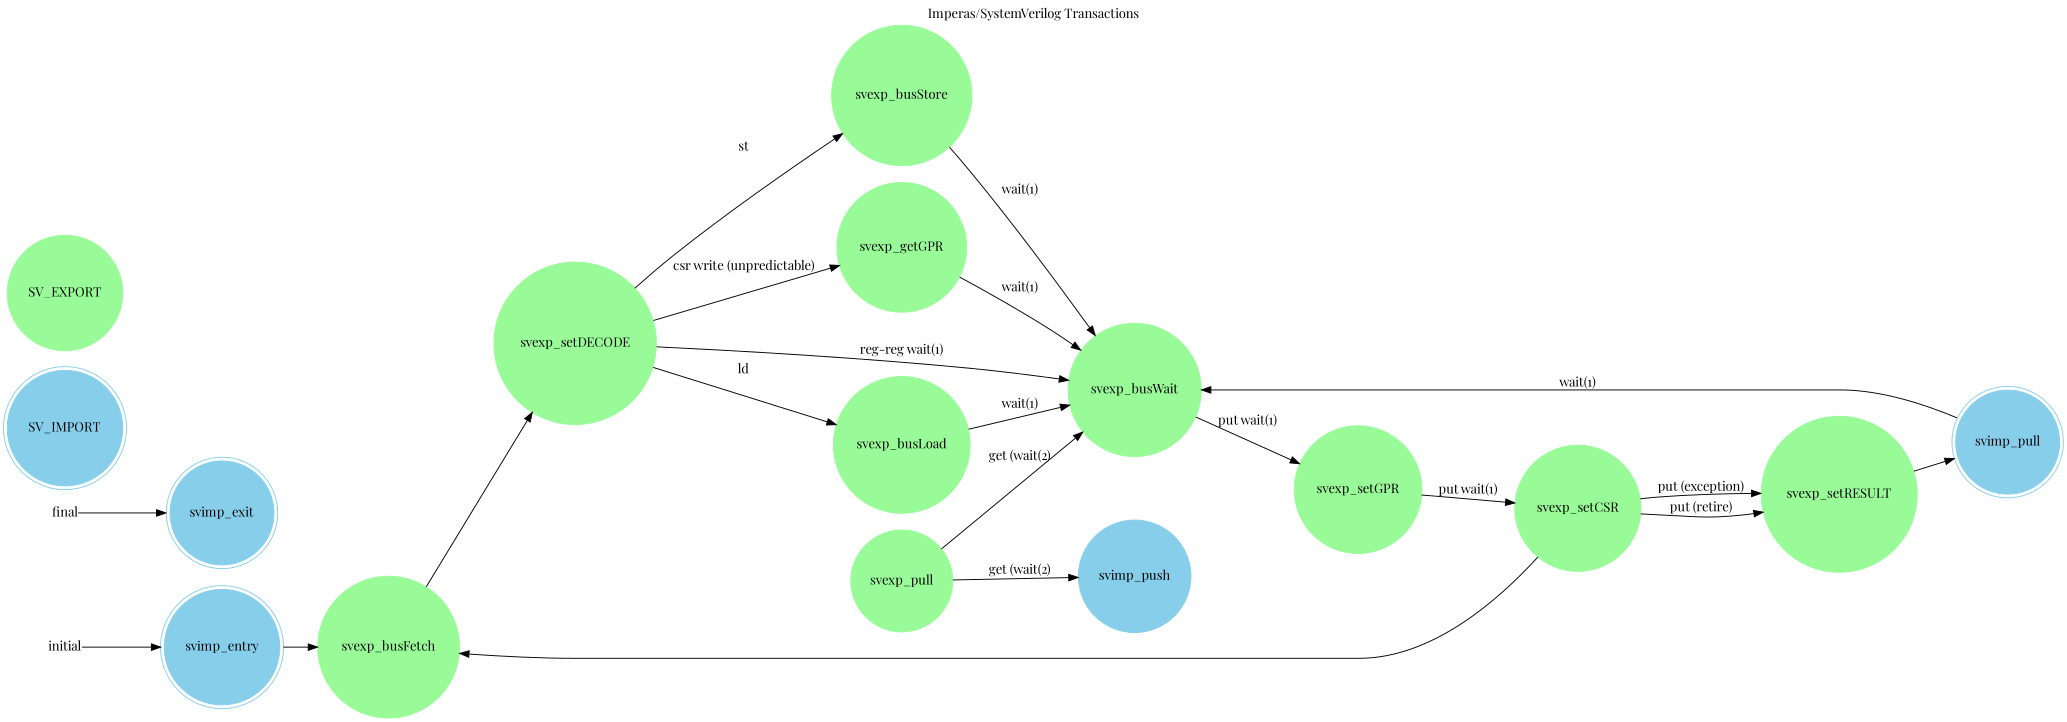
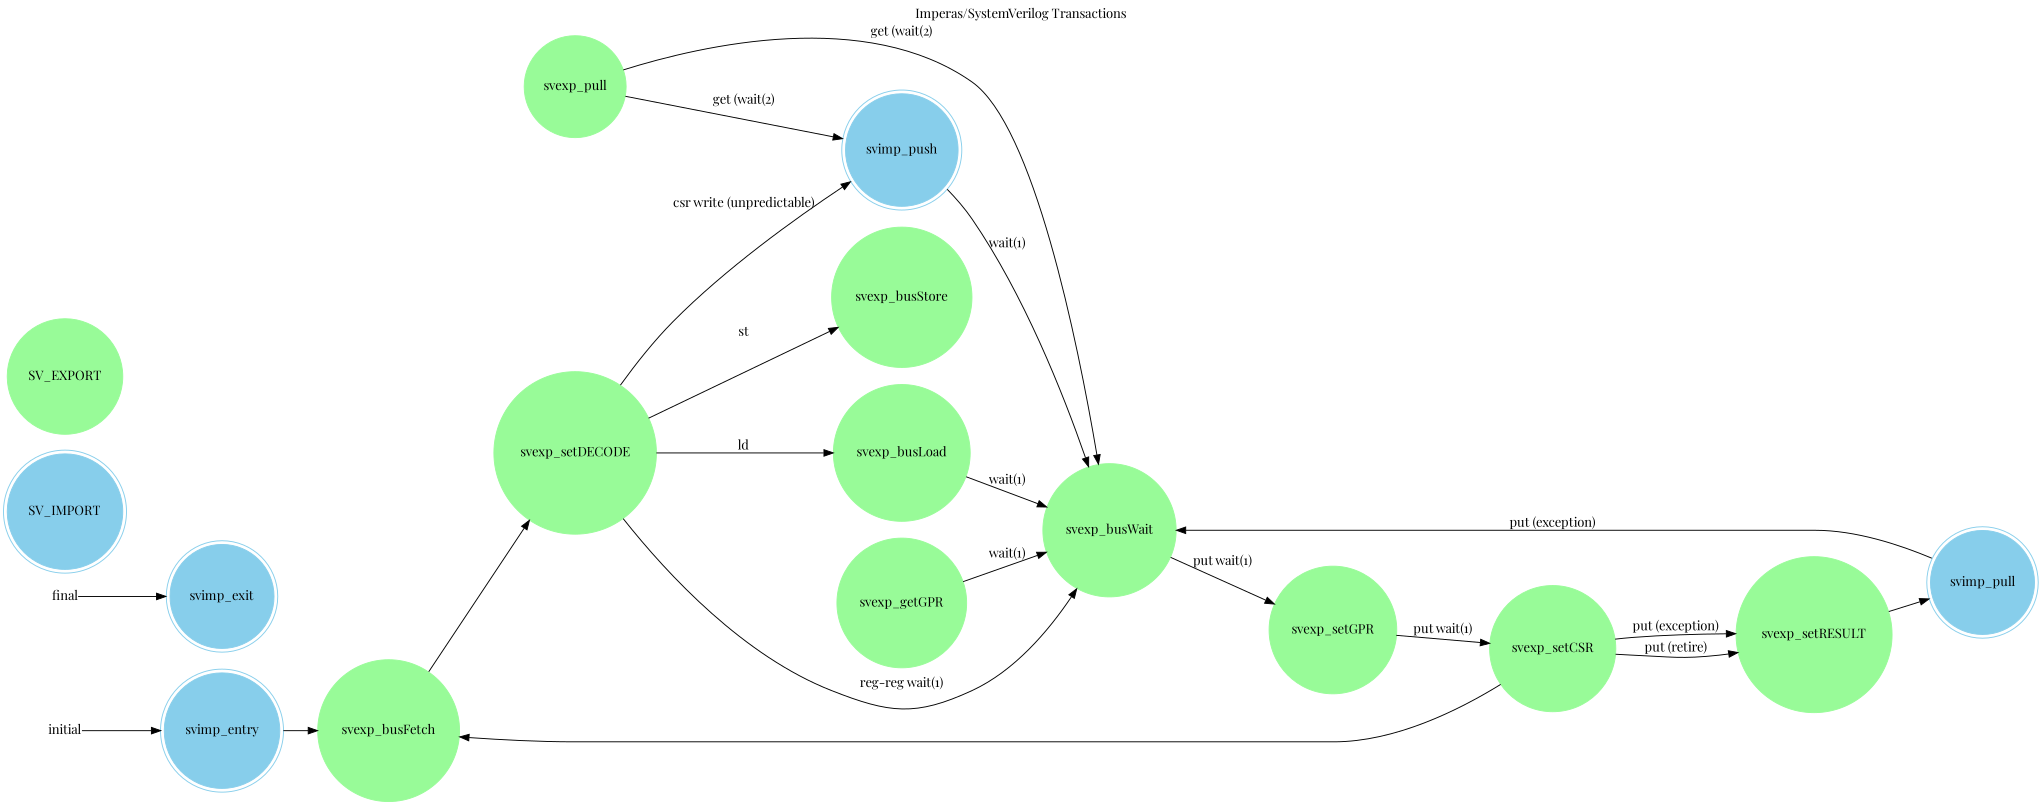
(1021, 236) -> (1028, 317)
(742, 294) -> (723, 276)
(1578, 383) -> (1553, 523)
(1135, 576) -> (902, 150)
